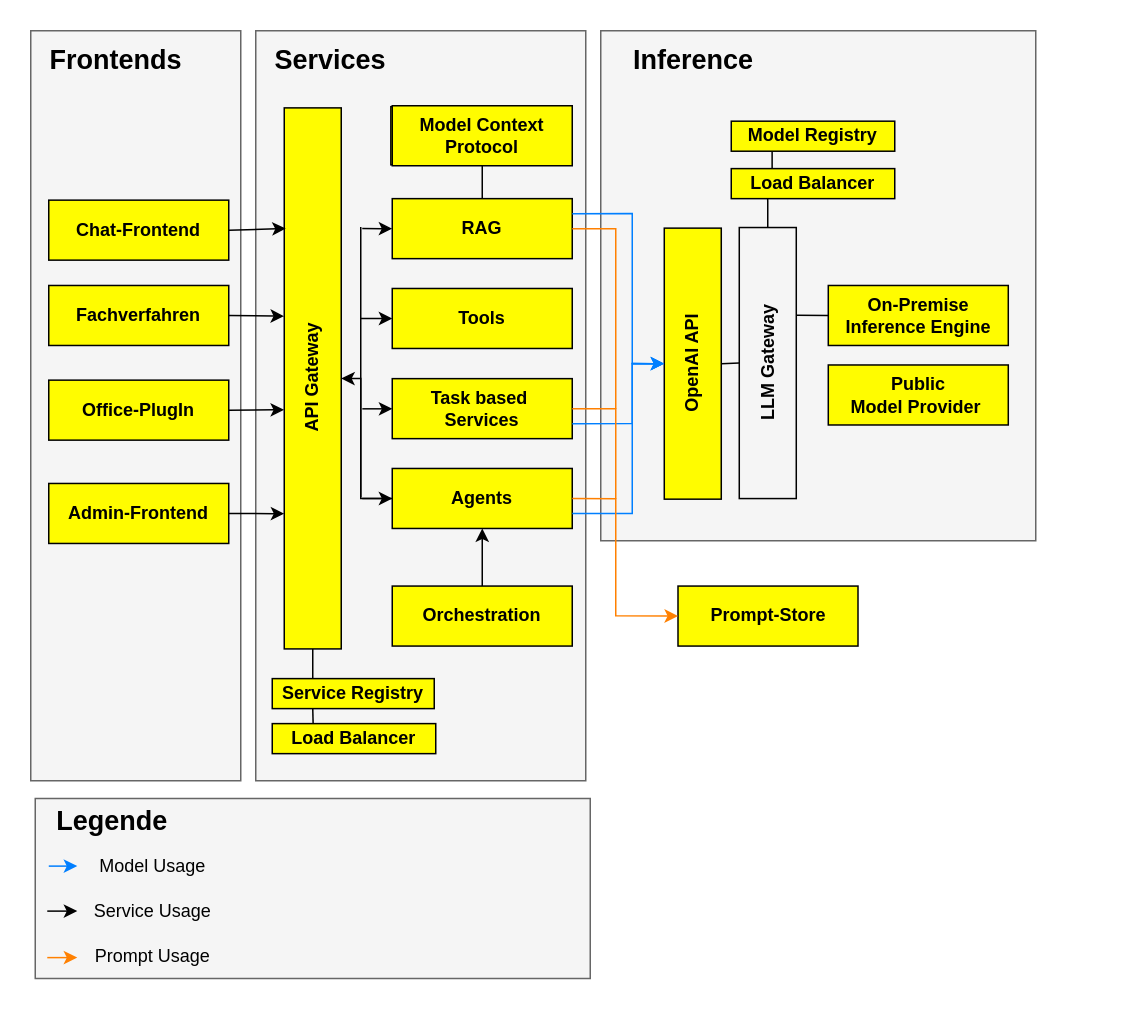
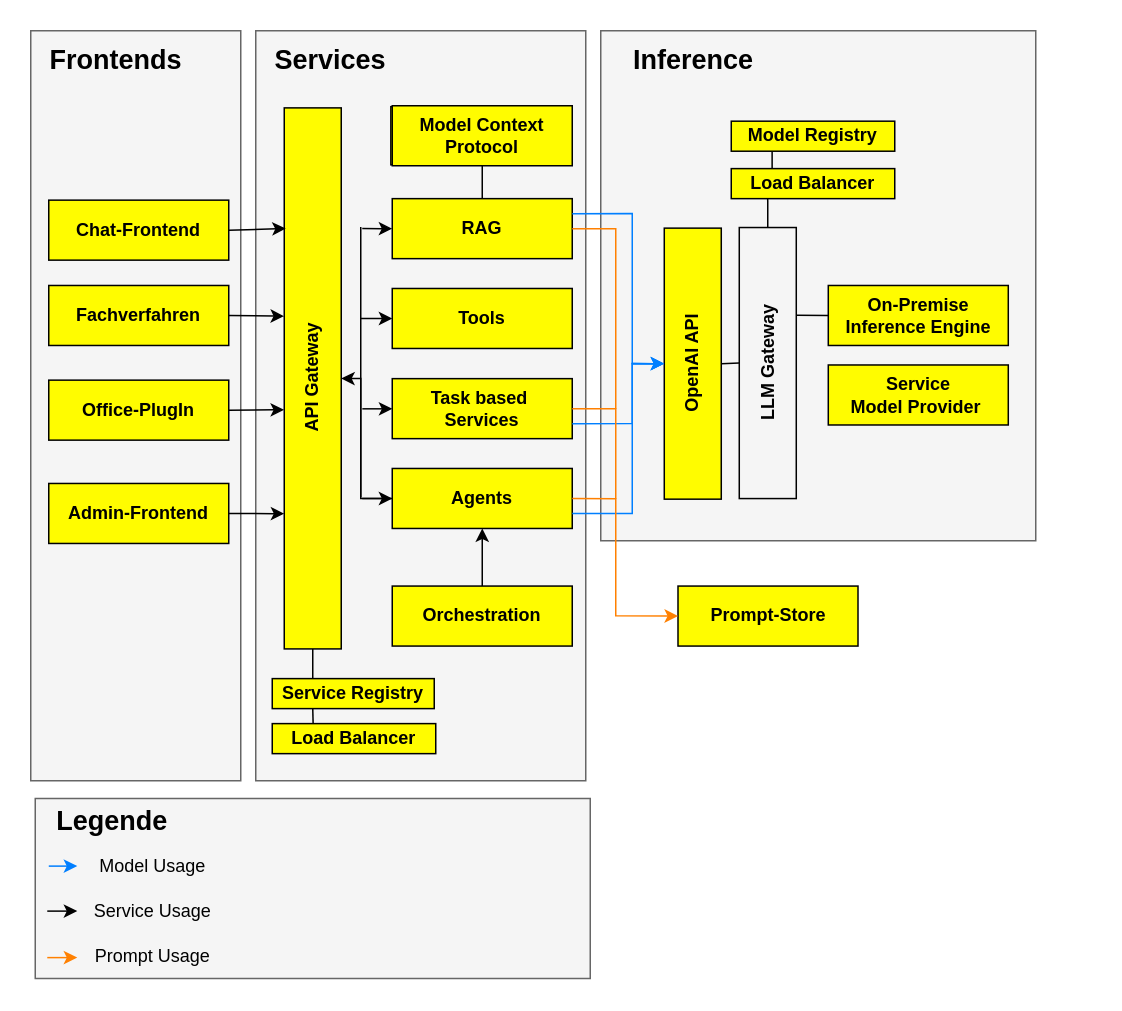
(919, 395) -> (919, 395)
